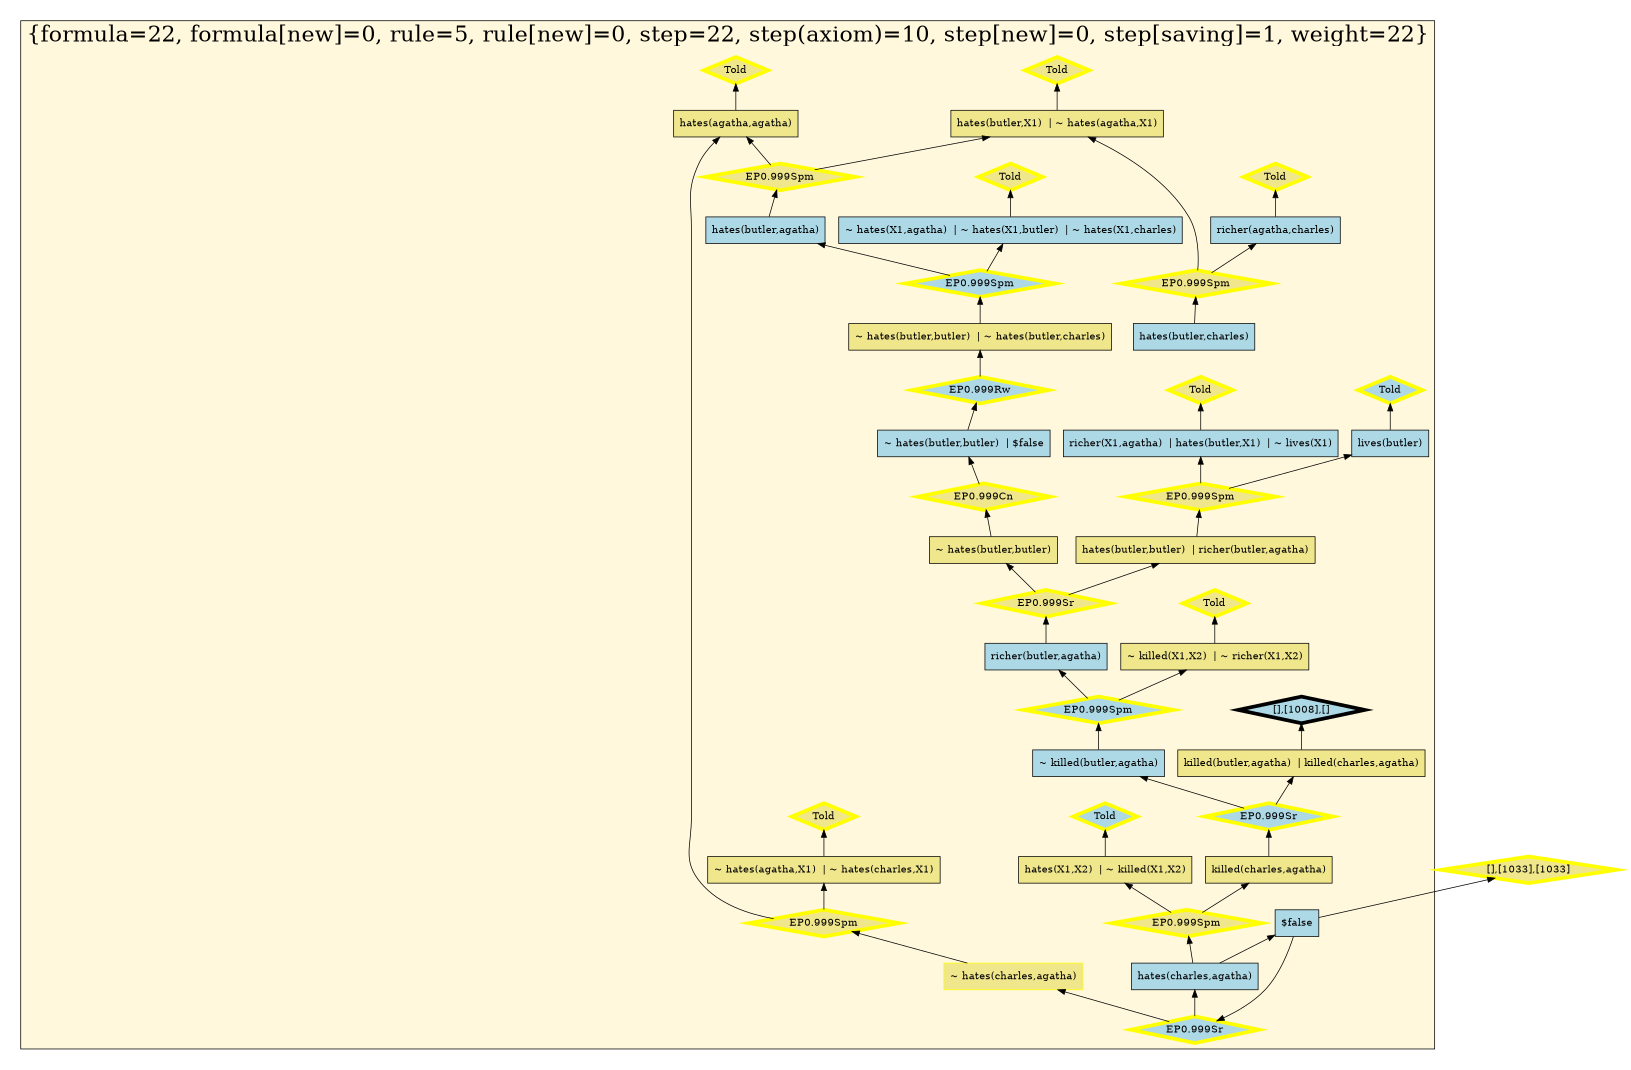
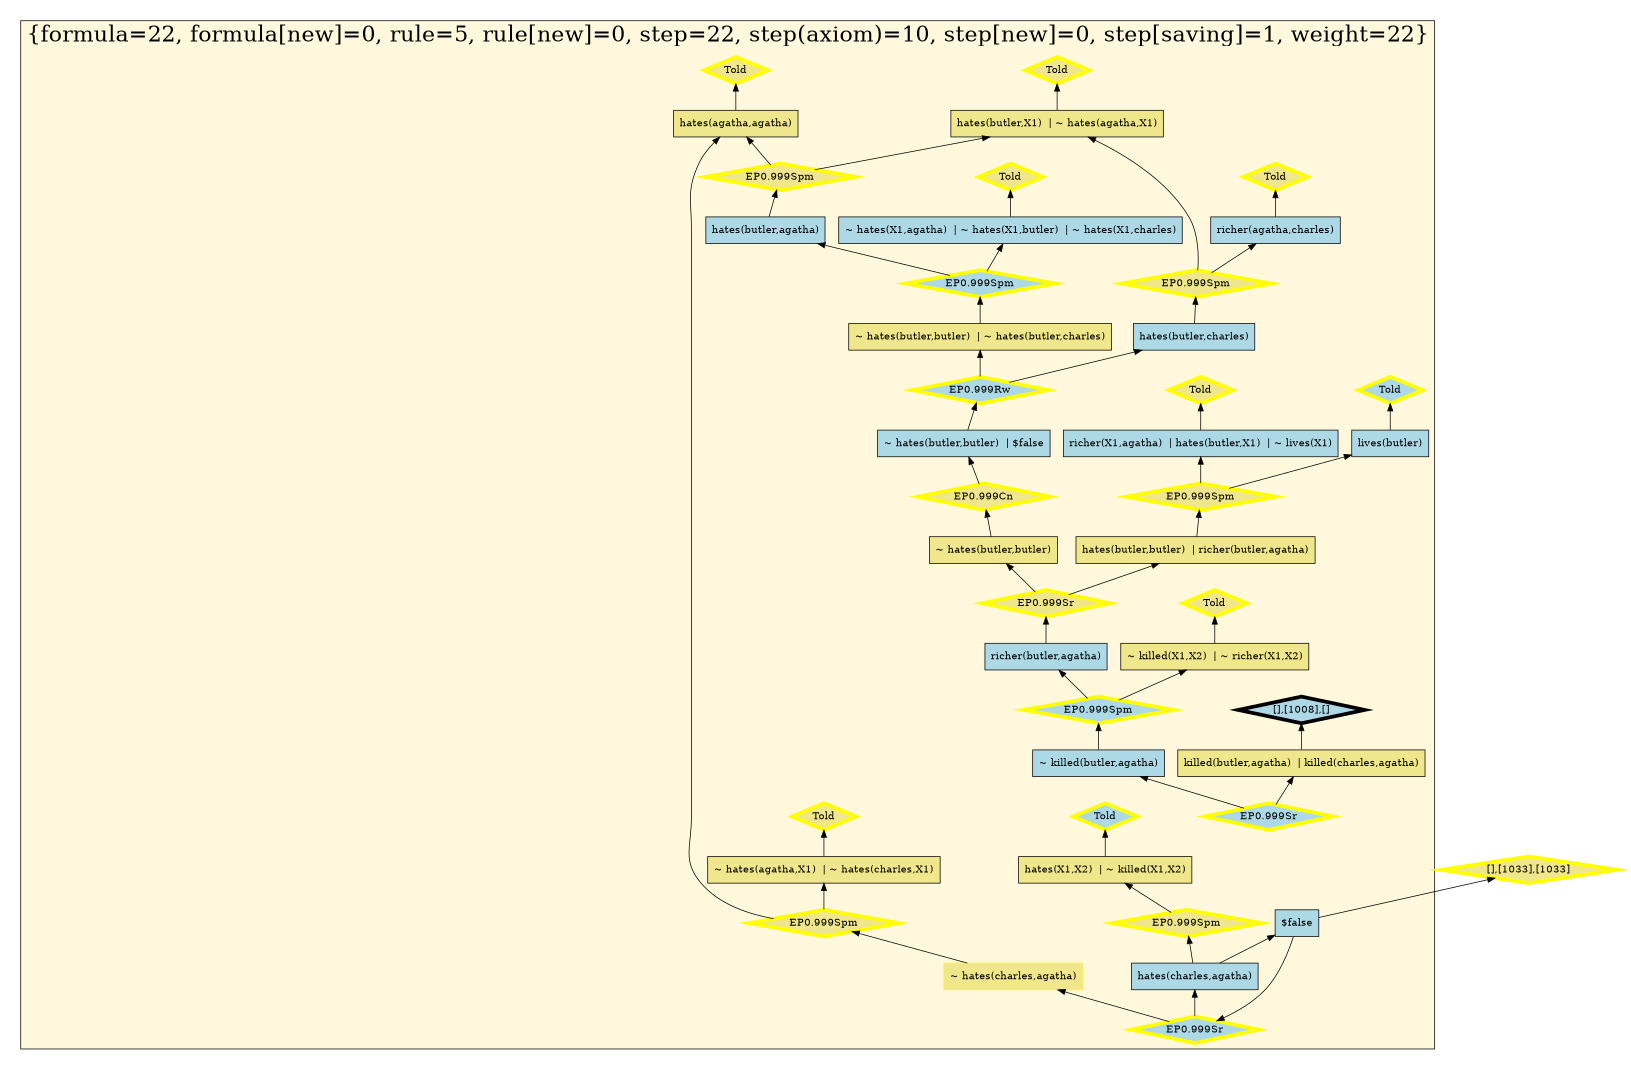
none -> (1072, 367)
(1269, 870) -> none
